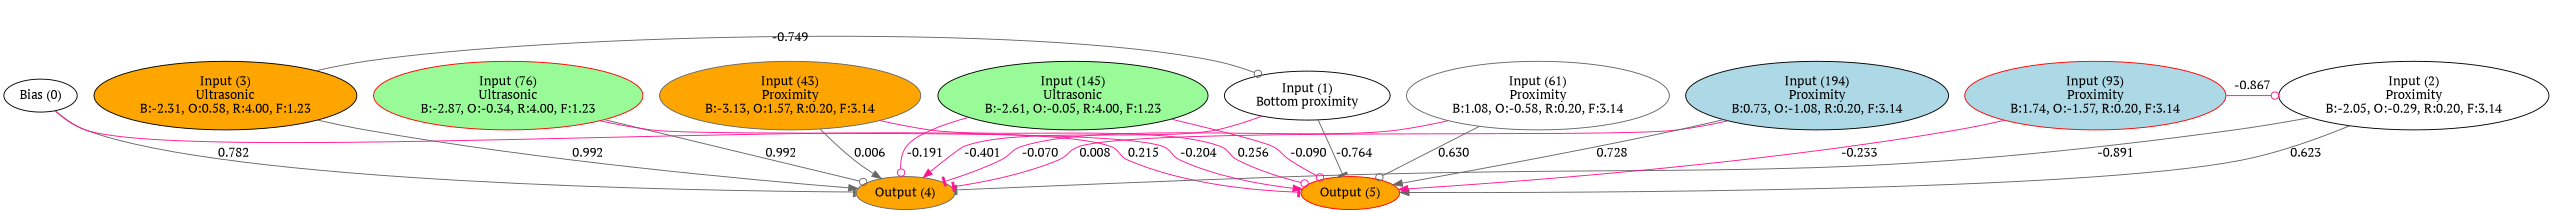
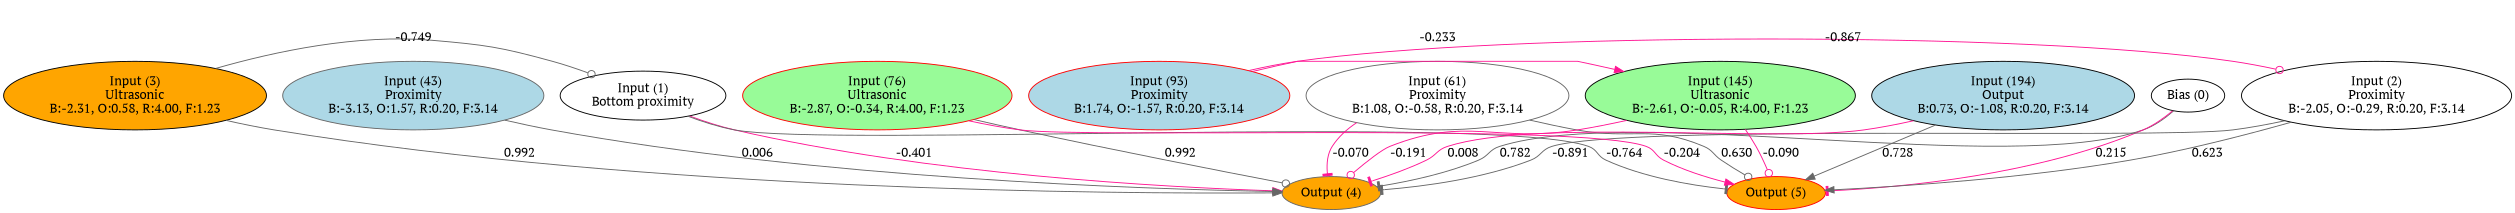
(790, 96) -> (413, 96)
(1817, 96) -> (2003, 96)
(1095, 133) -> none
(1707, 164) -> (1434, 61)
